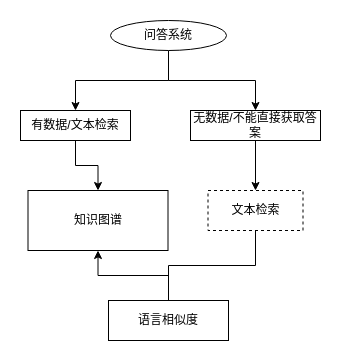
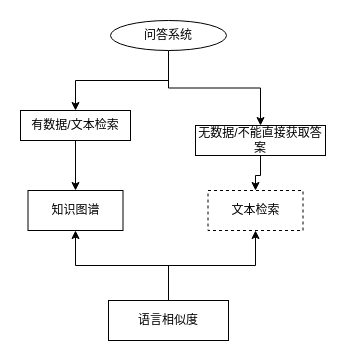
(256, 126) -> (261, 141)
(98, 221) -> (76, 211)
(256, 237) -> (256, 239)
